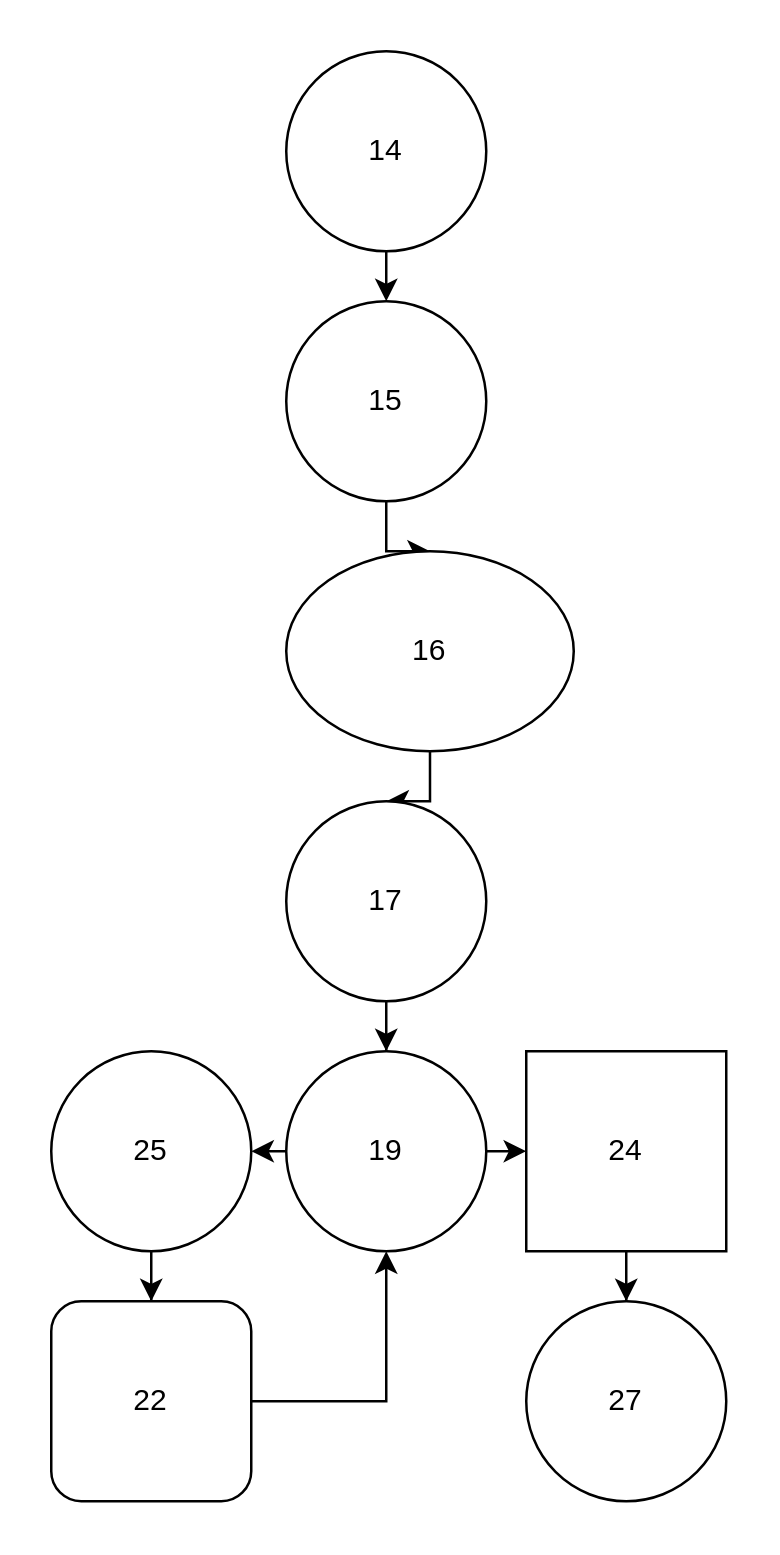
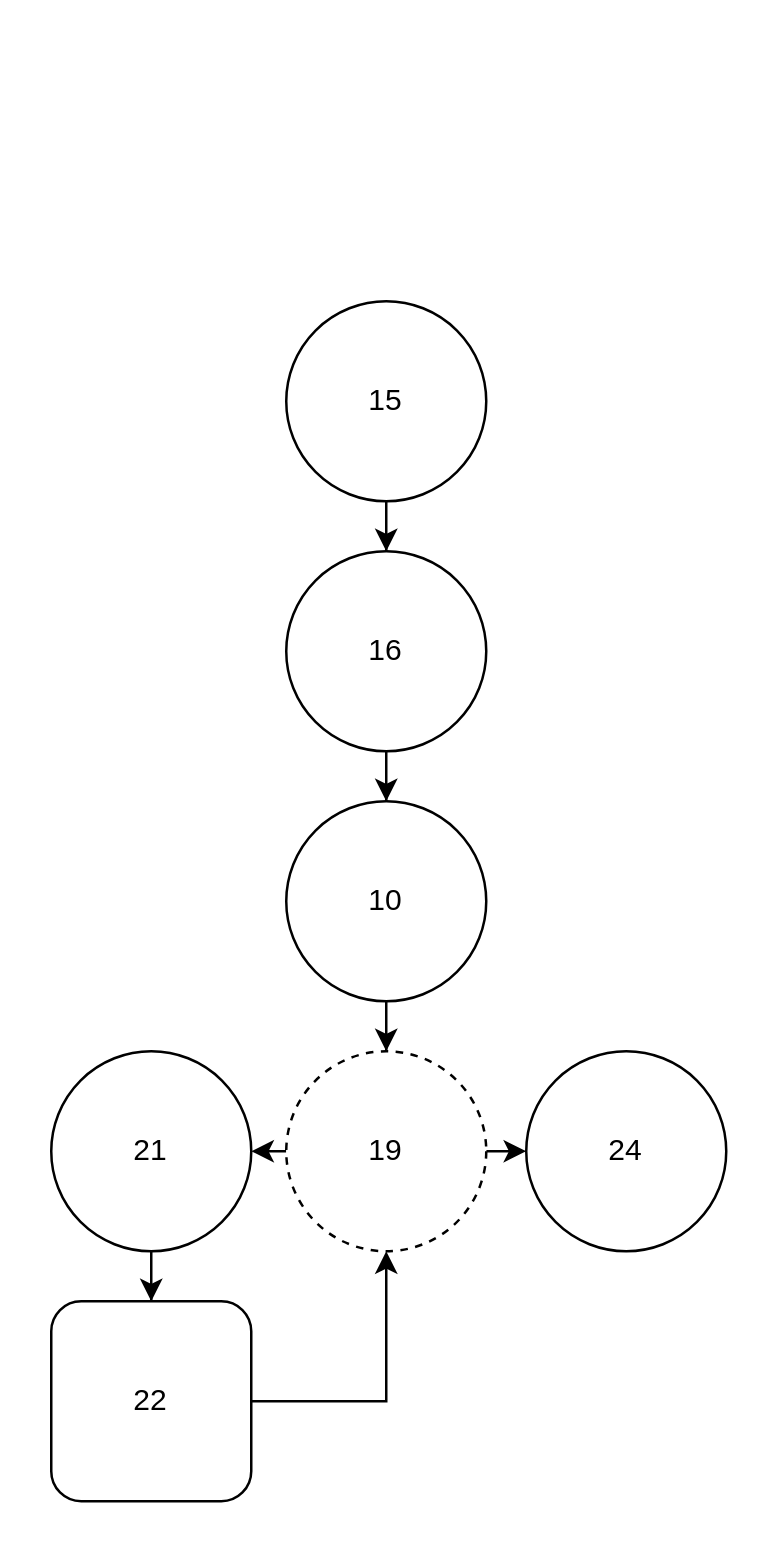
(386, 151) -> none
(386, 268) -> none
(430, 651) -> (386, 651)
(386, 901) -> (386, 901)
(151, 1151) -> (151, 1151)
(386, 1151) -> (386, 1151)
(626, 1151) -> (626, 1151)
(626, 1284) -> none
(626, 1401) -> none
